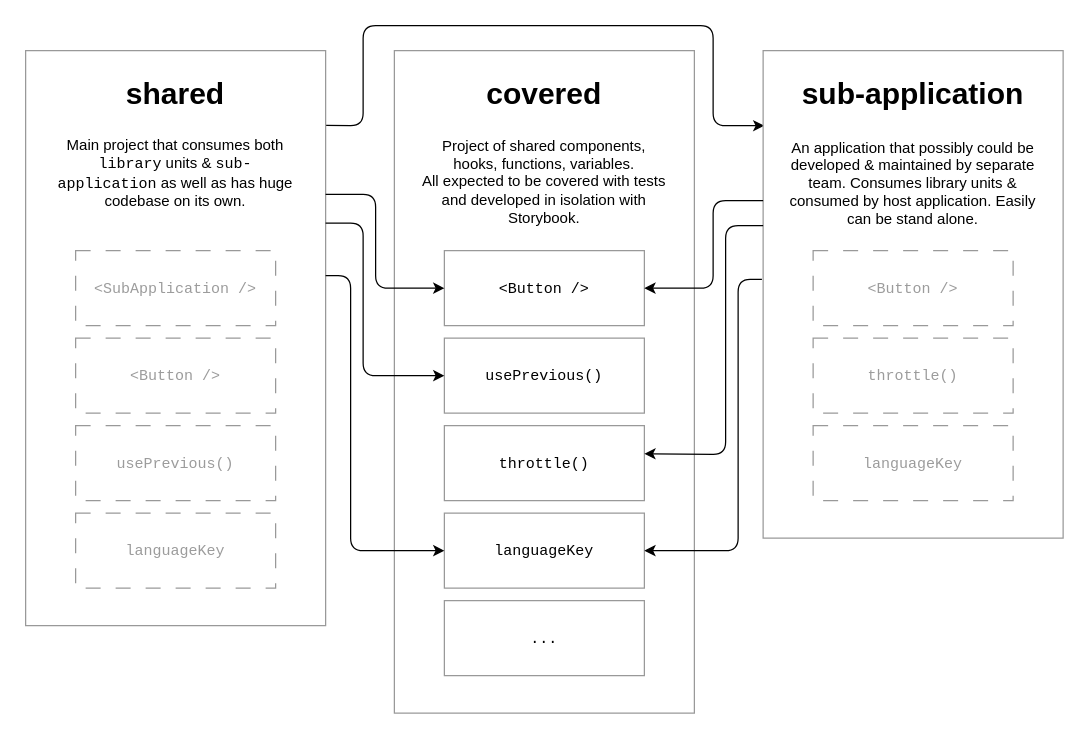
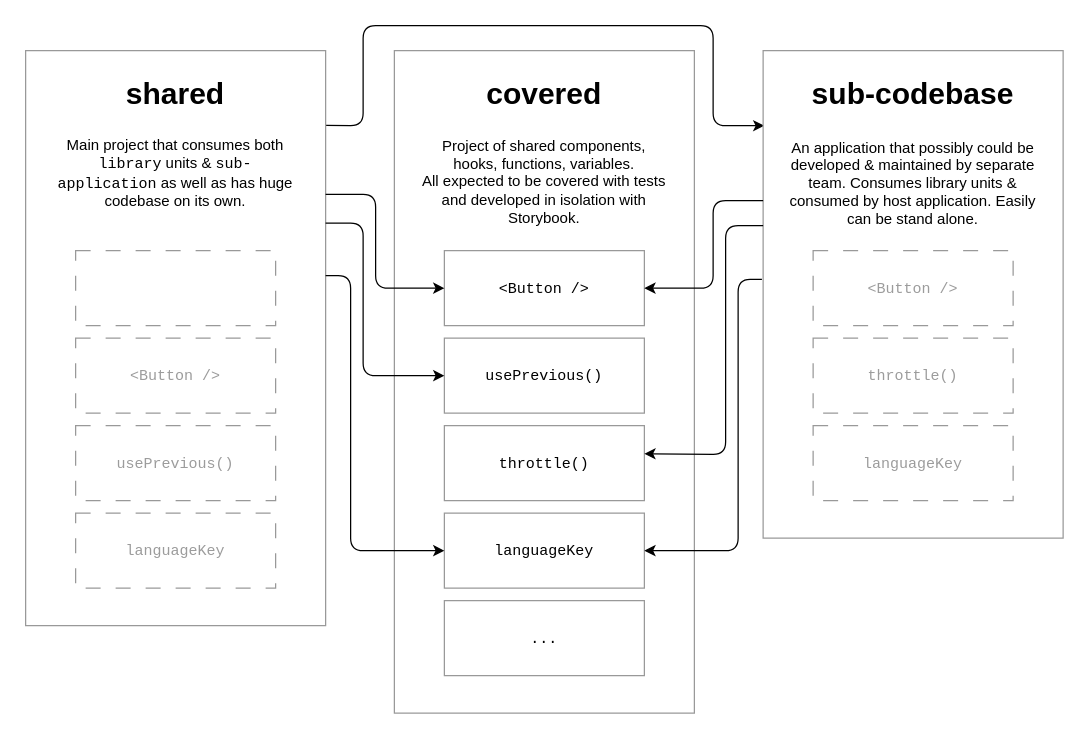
(913, 94) -> (913, 94)
(176, 288) -> none
